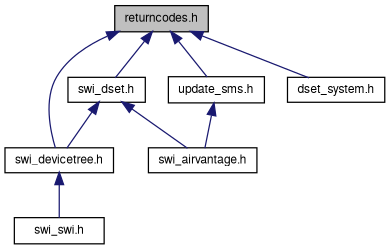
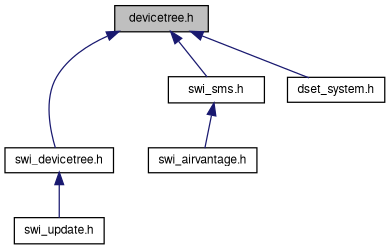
(162, 19) -> (162, 19)
(107, 90) -> none
(216, 90) -> (216, 90)
(59, 231) -> (59, 231)
